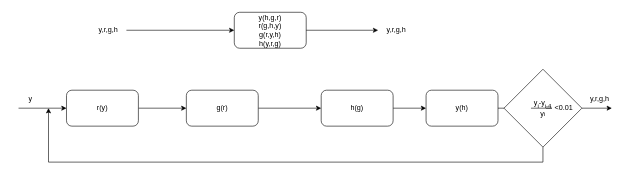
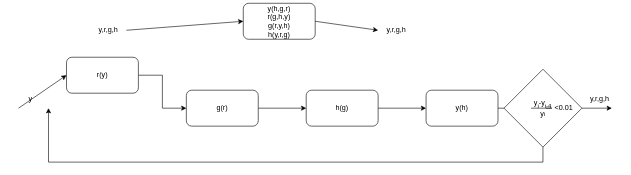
(270, 30) -> (279, 21)
(102, 108) -> (102, 75)
(357, 108) -> (342, 108)
